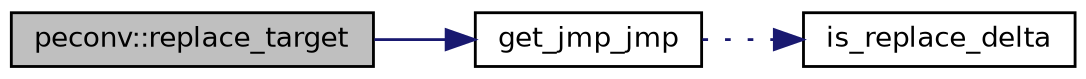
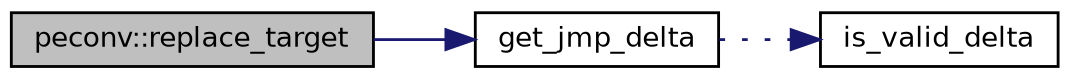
(588, 40) -> (597, 40)
(939, 40) -> (939, 40)
